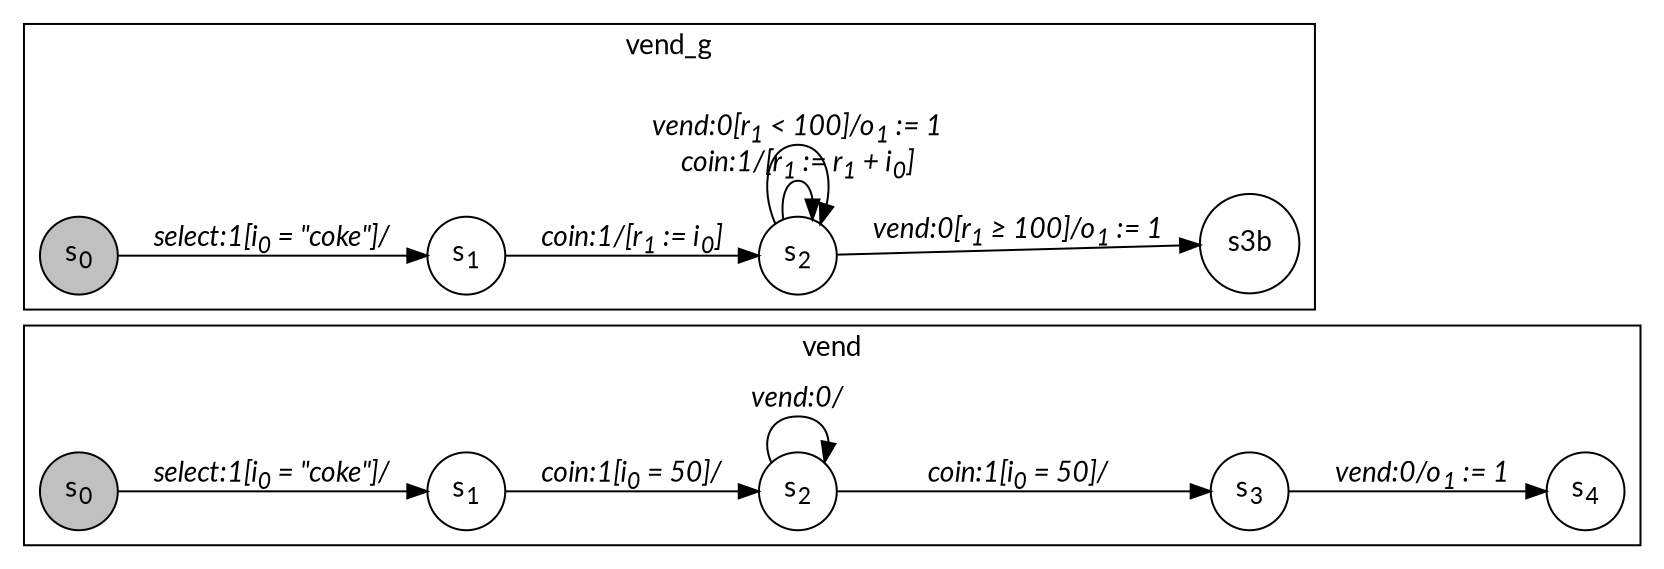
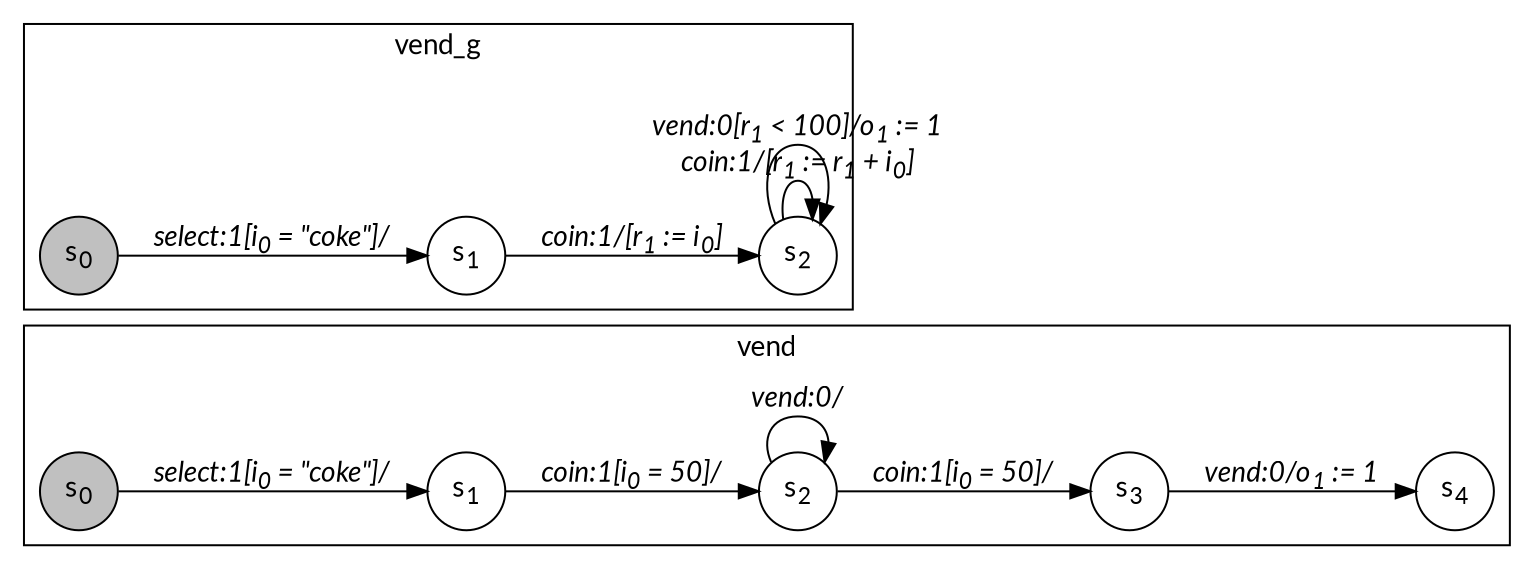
(1250, 244) -> none
